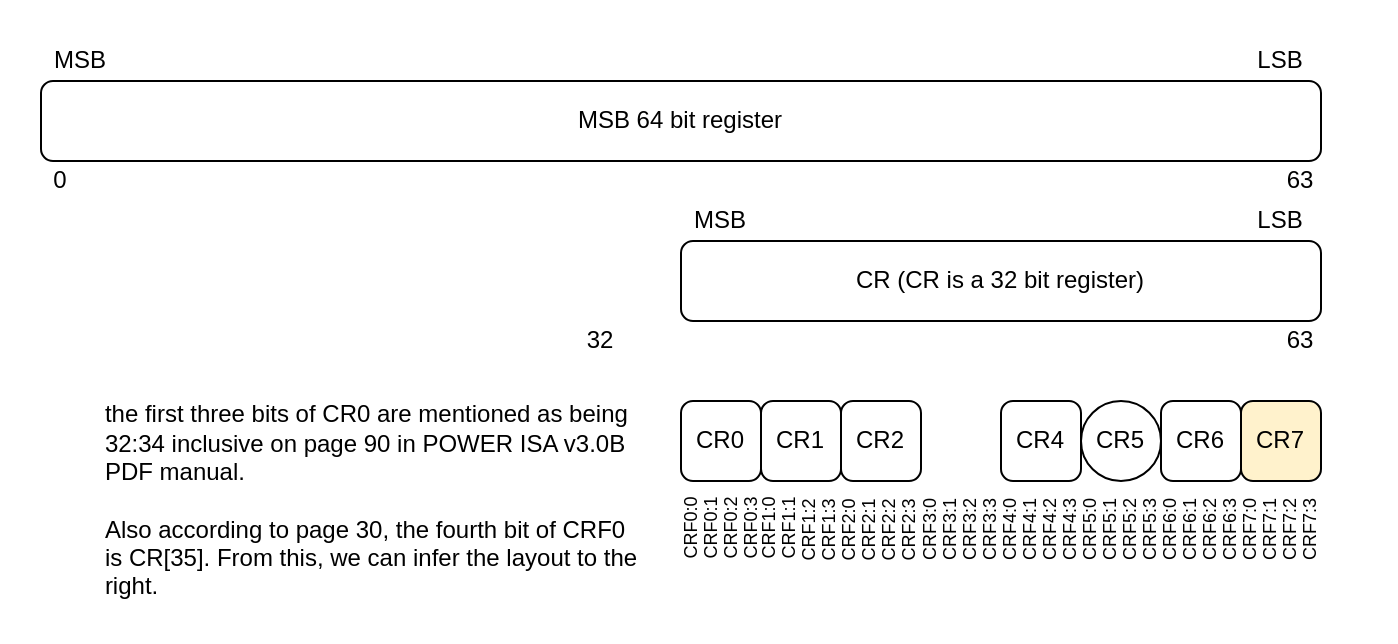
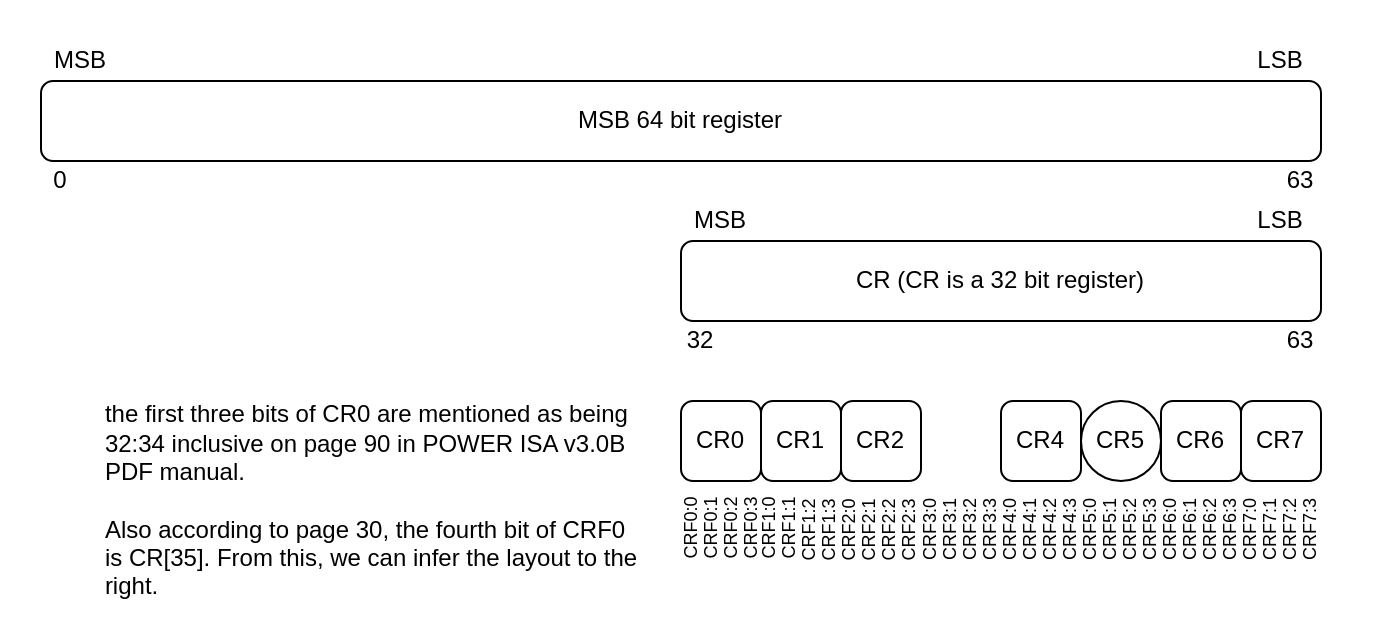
(601, 341) -> (701, 341)
(1281, 441) -> (1281, 441)
